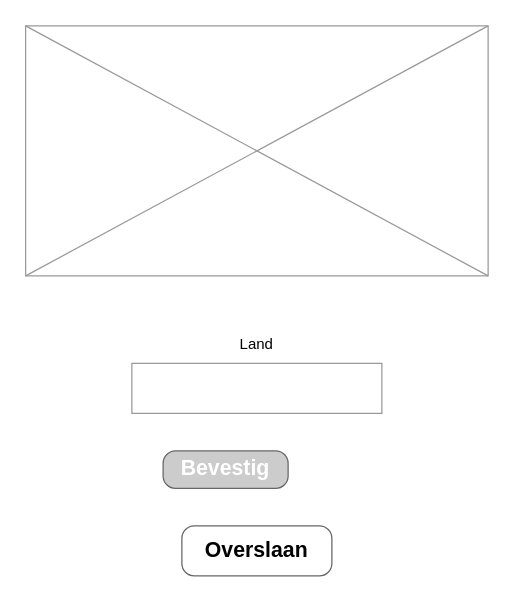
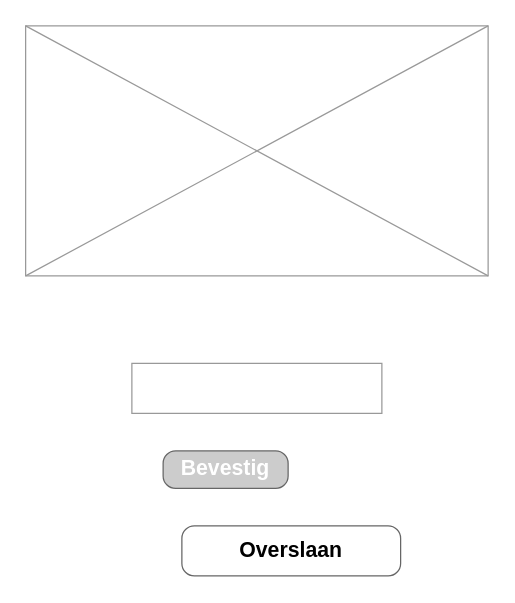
(257, 344) -> none
(257, 551) -> (291, 551)
